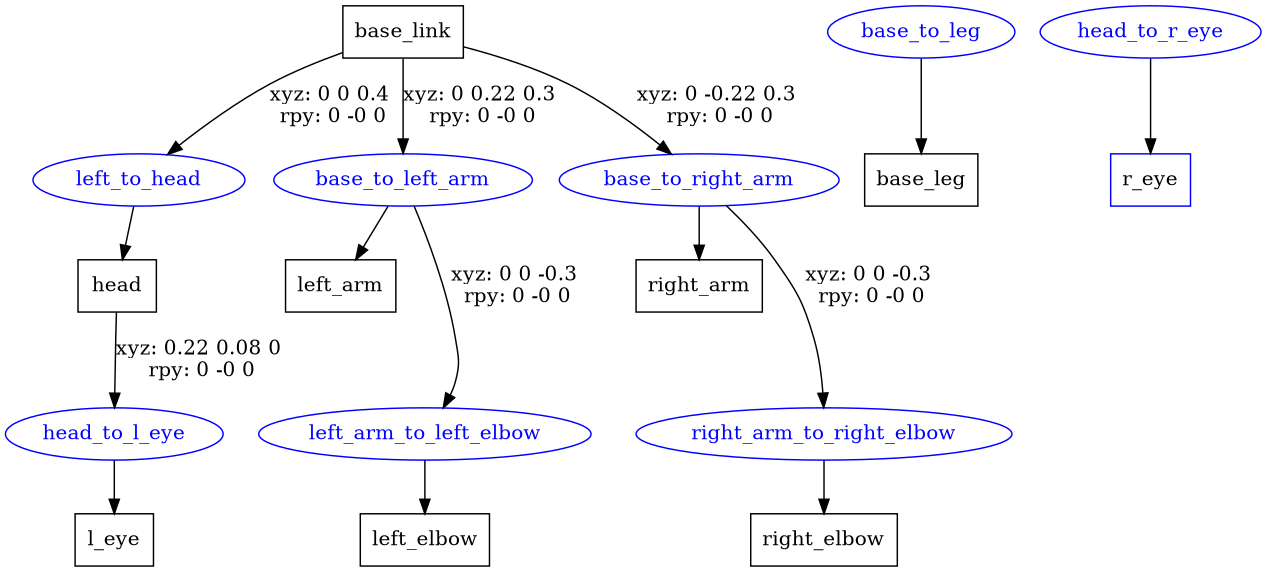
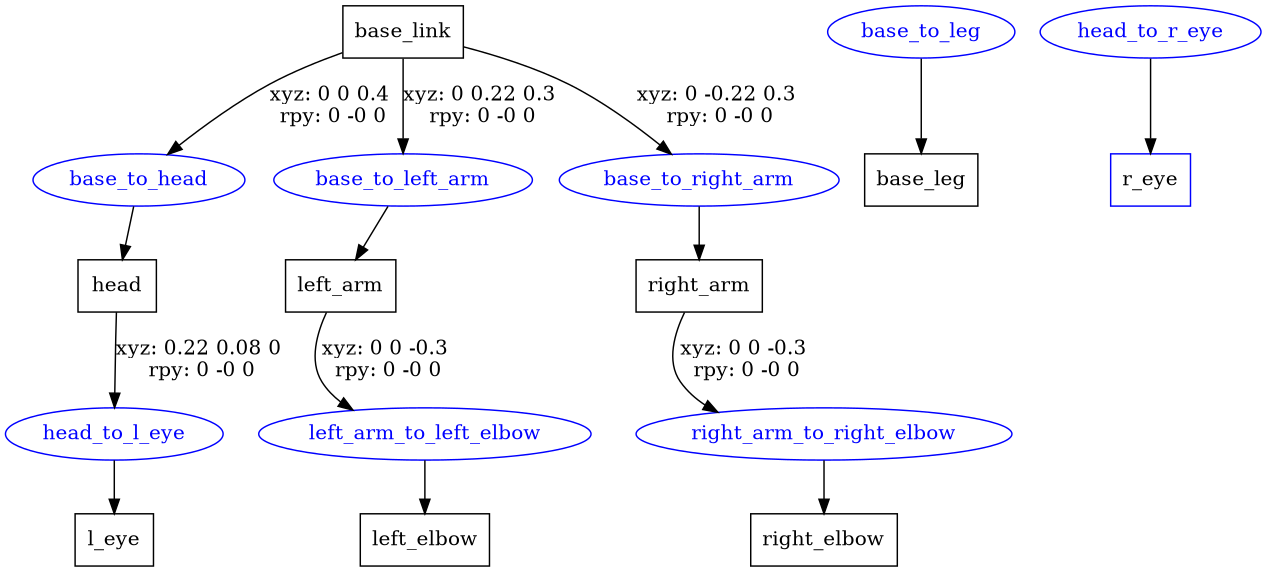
(139, 180) -> (139, 180)
(794, 289) -> (673, 364)
(447, 299) -> (315, 361)
